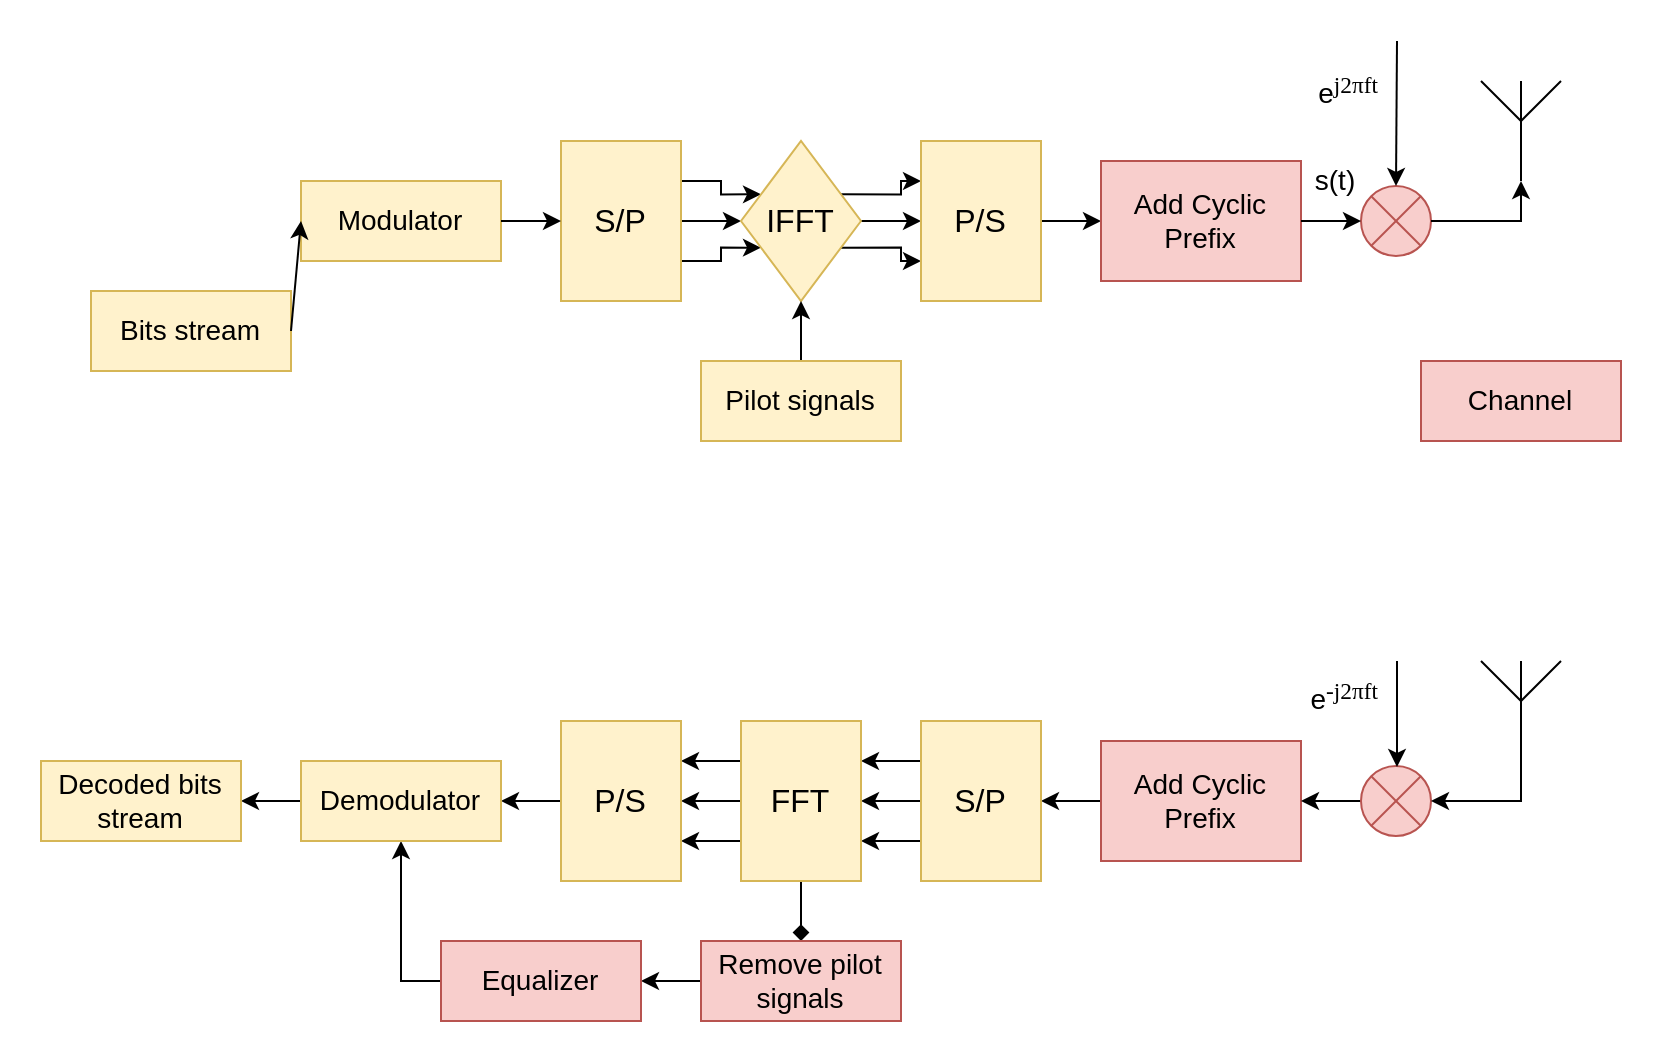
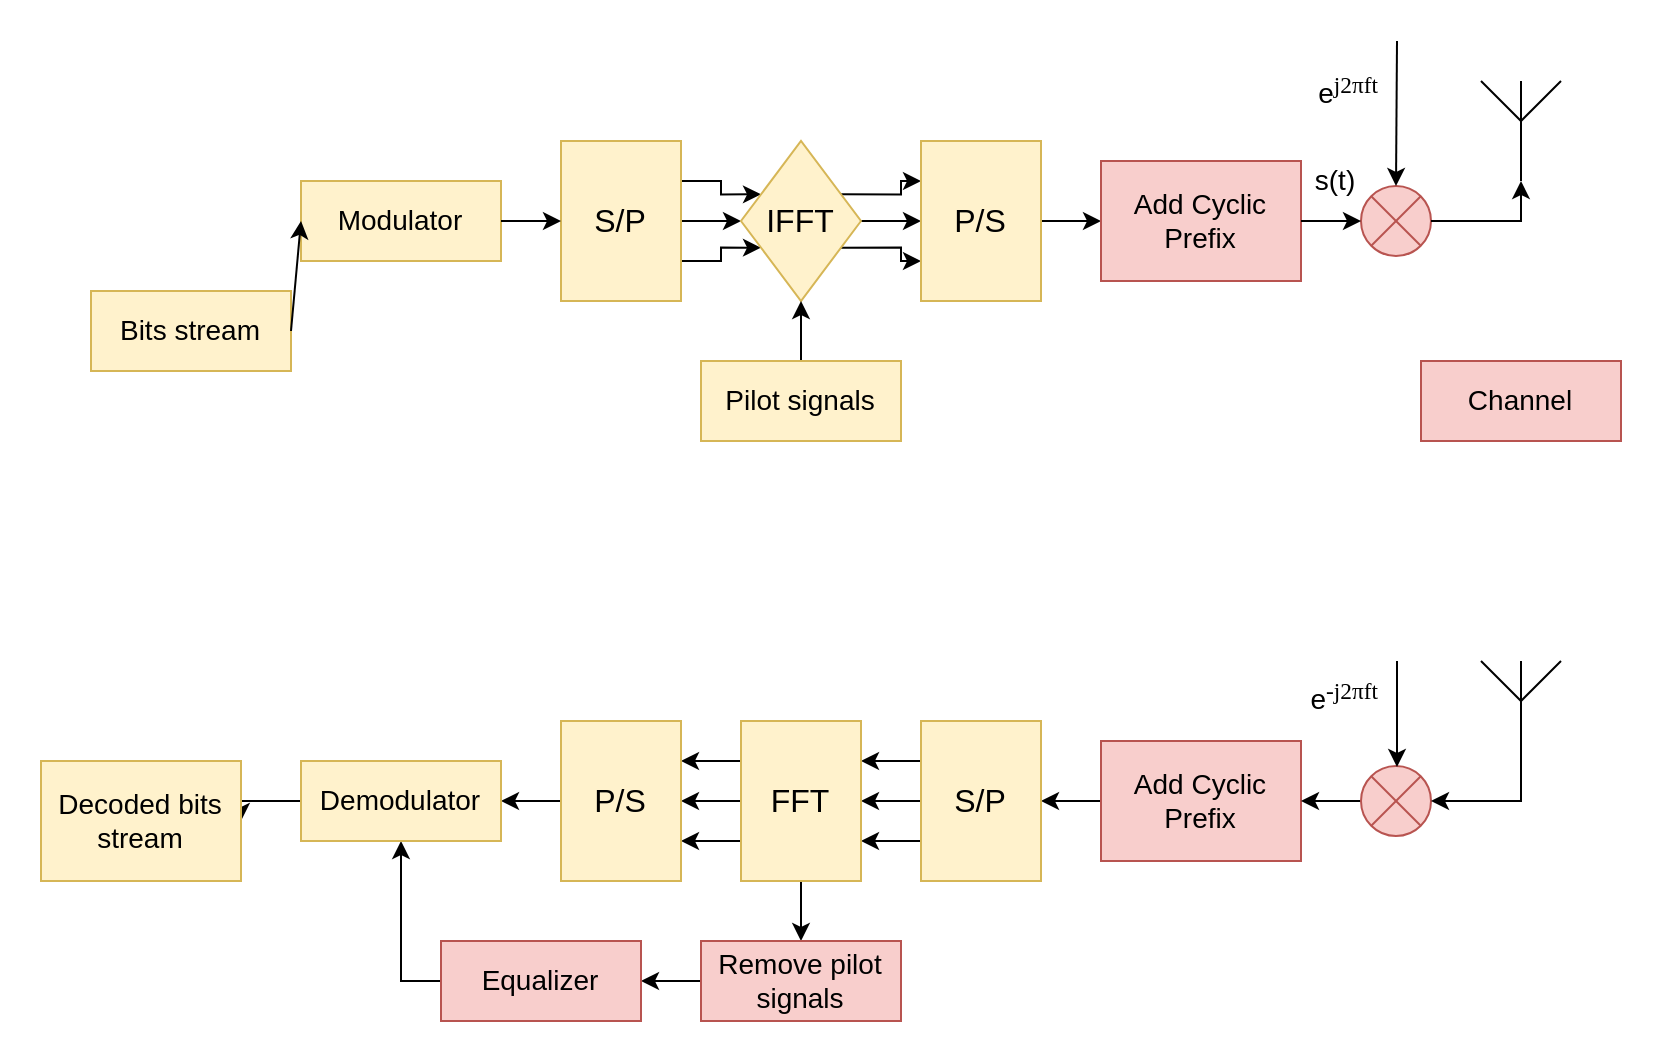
(141, 801) -> (141, 821)
(801, 925) -> (801, 926)
